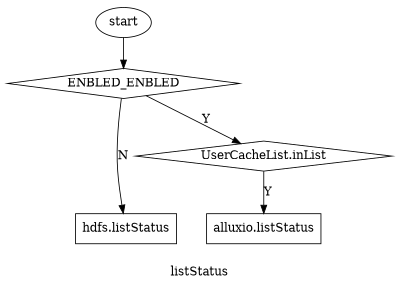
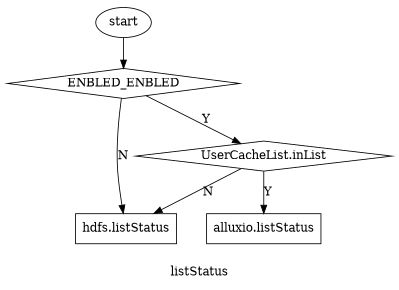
none -> (201, 189)
